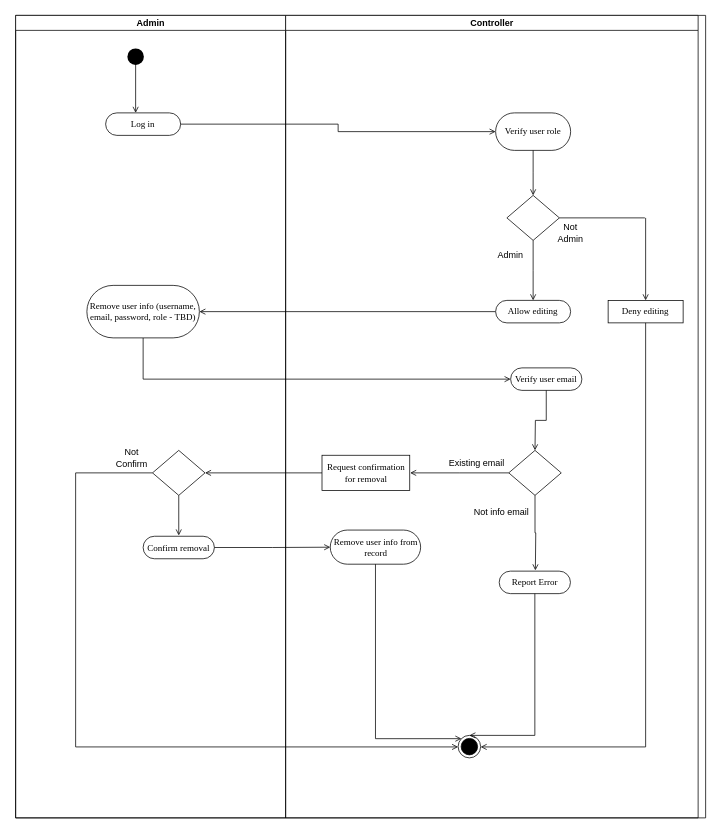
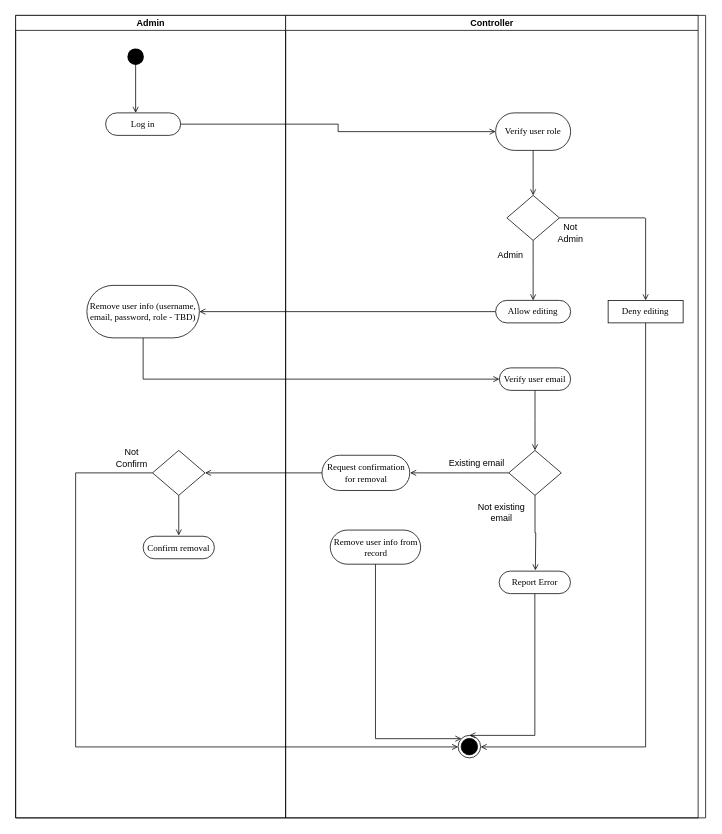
(546, 379) -> (535, 379)
(366, 473) -> (366, 473)
(501, 513) -> (501, 513)
(271, 548) -> none
